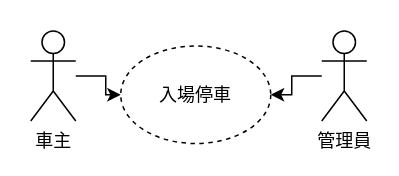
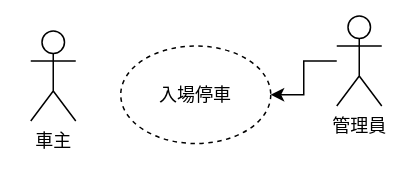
(102, 76) -> none
(344, 76) -> (359, 61)
